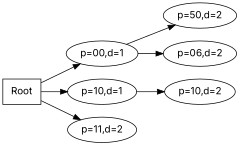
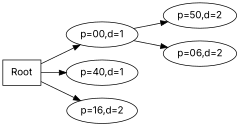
(102, 92) -> (102, 73)
(200, 92) -> none
(102, 130) -> (102, 111)
